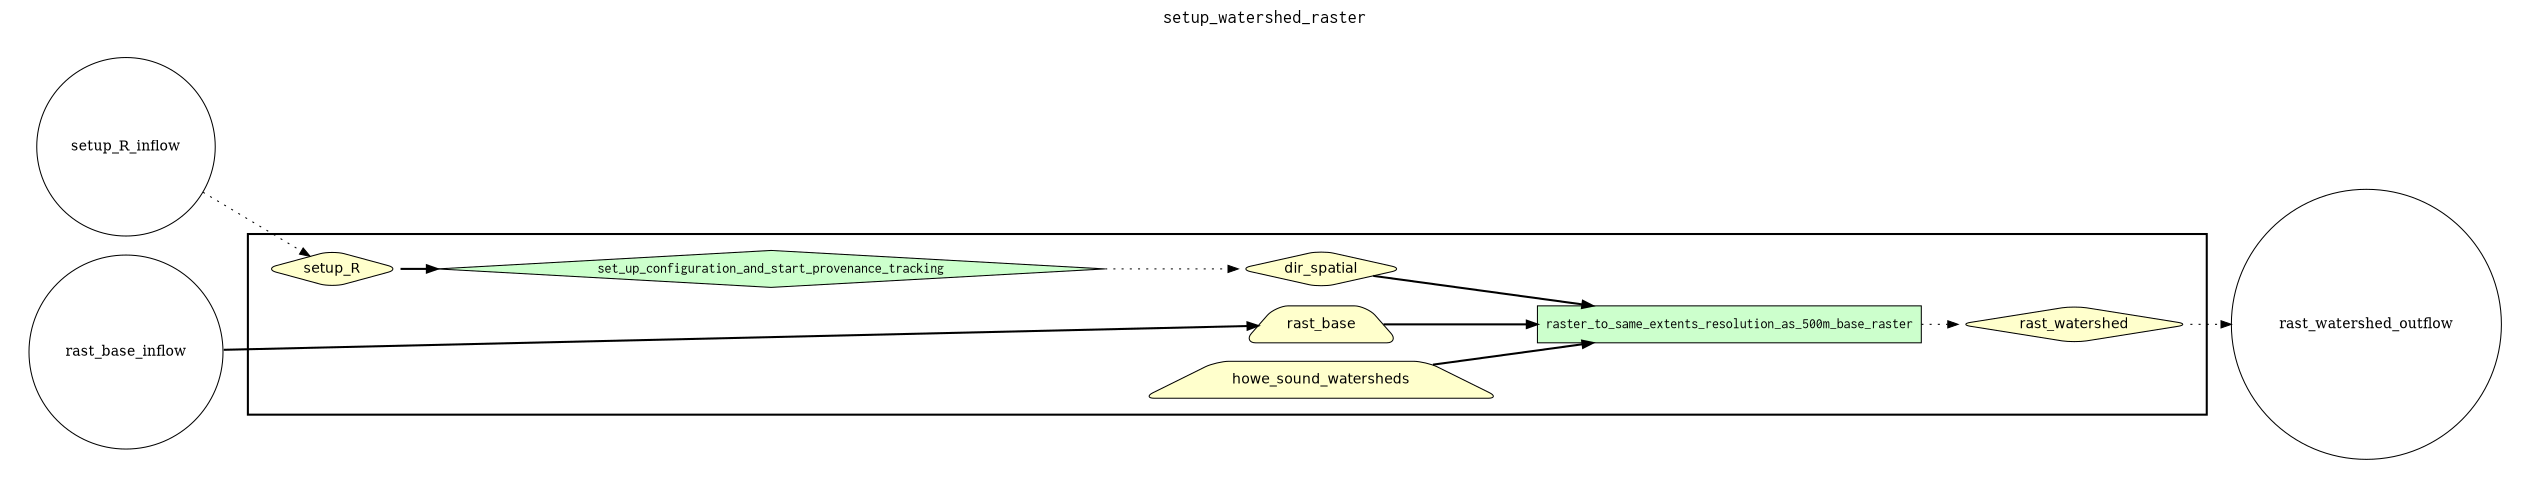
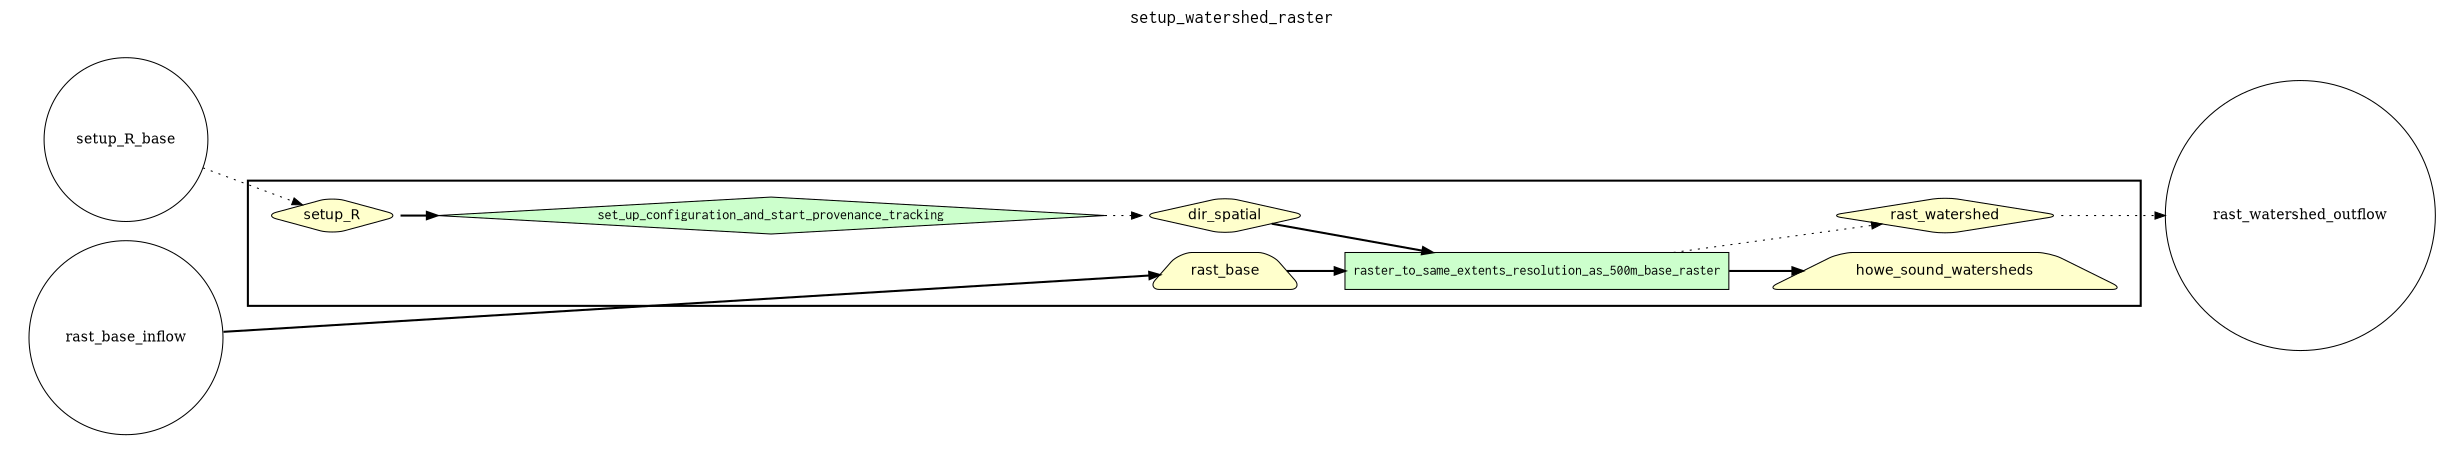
(126, 147) -> (126, 140)
(1508, 354) -> (1761, 271)
